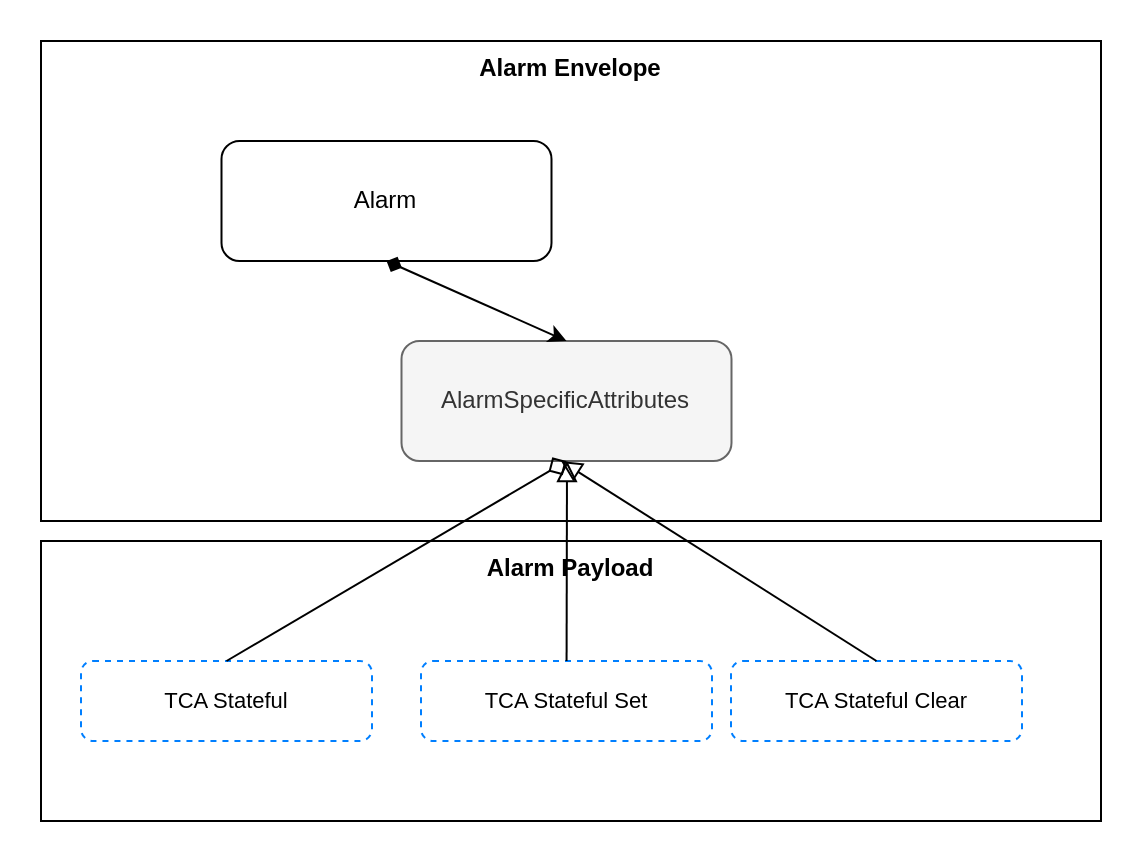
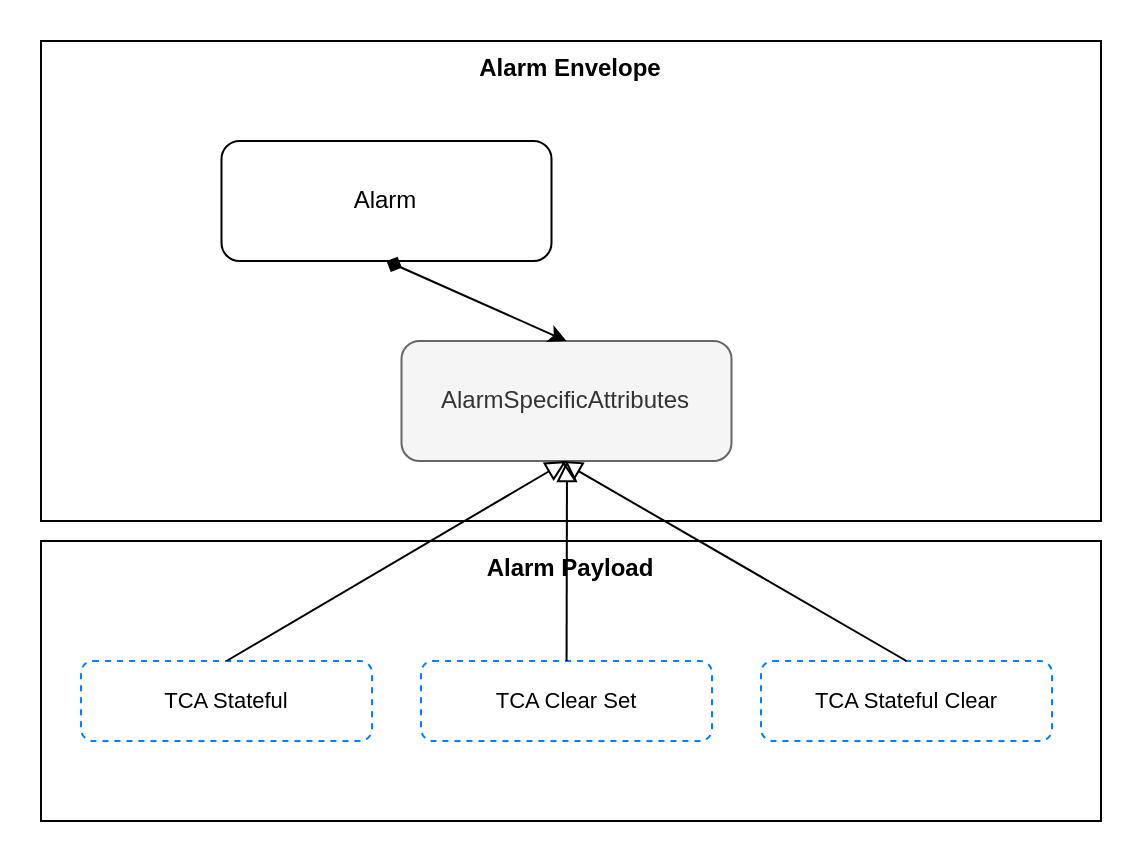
(548, 472) -> (548, 472)
(567, 701) -> (567, 701)
(877, 701) -> (907, 701)
